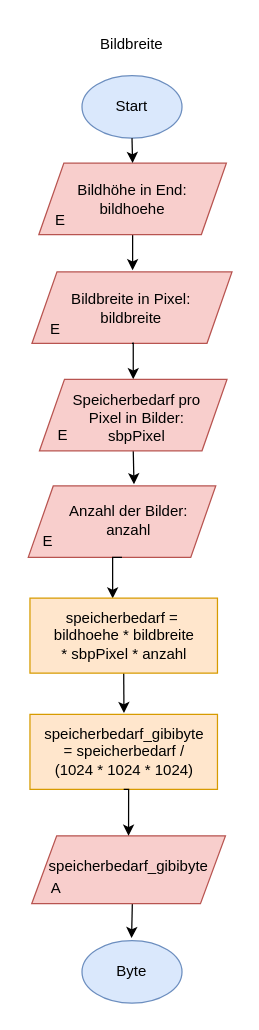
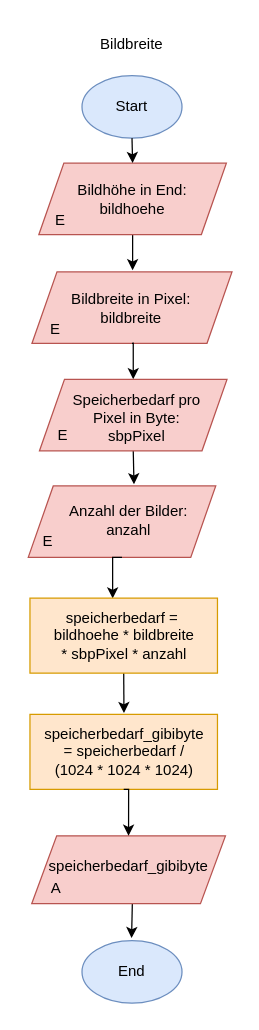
(137, 418) -> (137, 418)
(132, 972) -> (132, 972)
